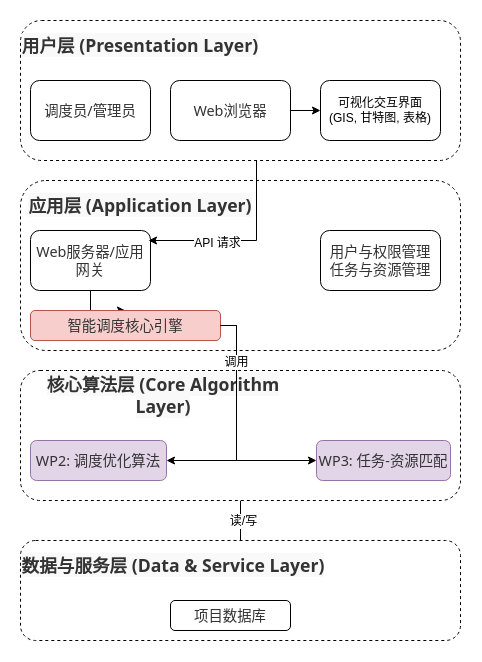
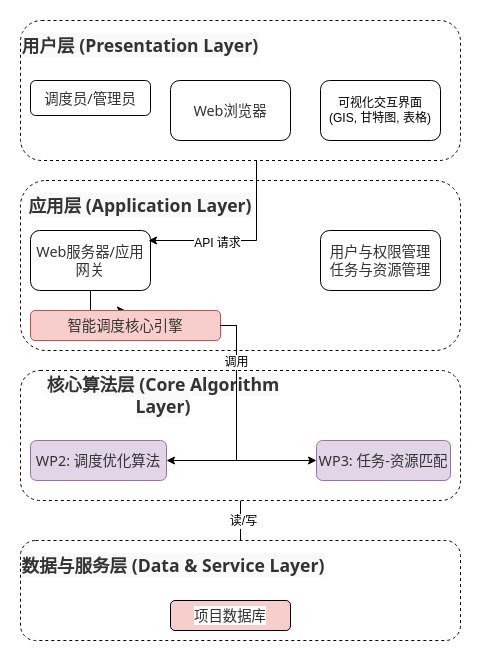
(91, 111) -> (91, 98)
(310, 111) -> none
(231, 616) -> (231, 616)
